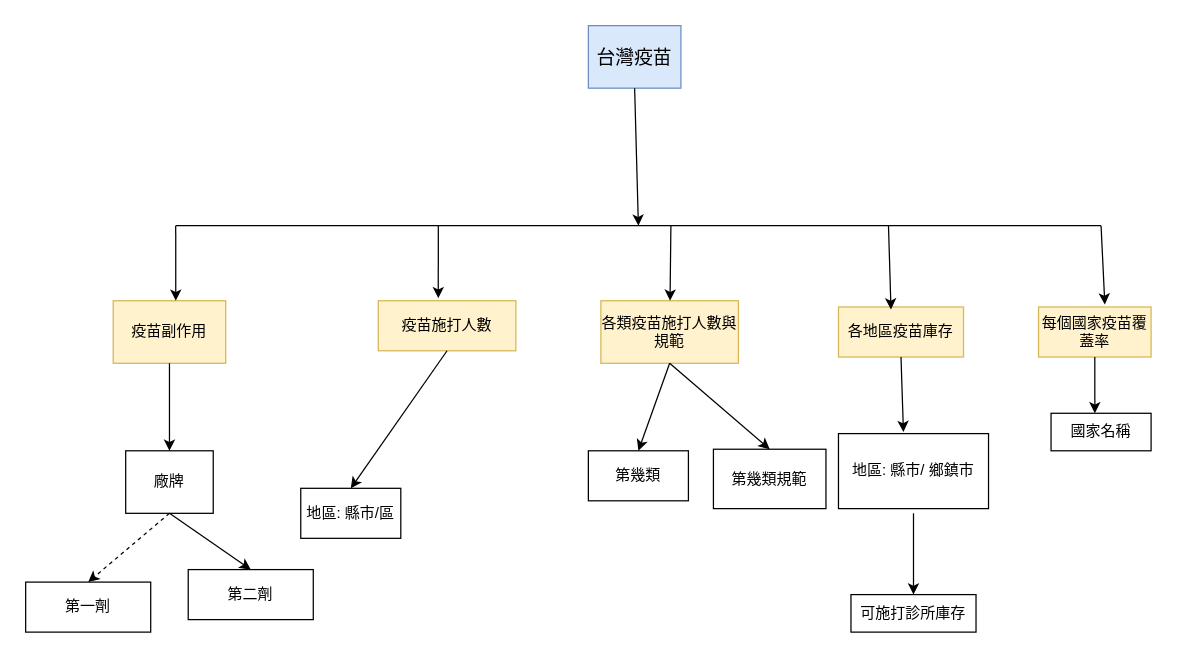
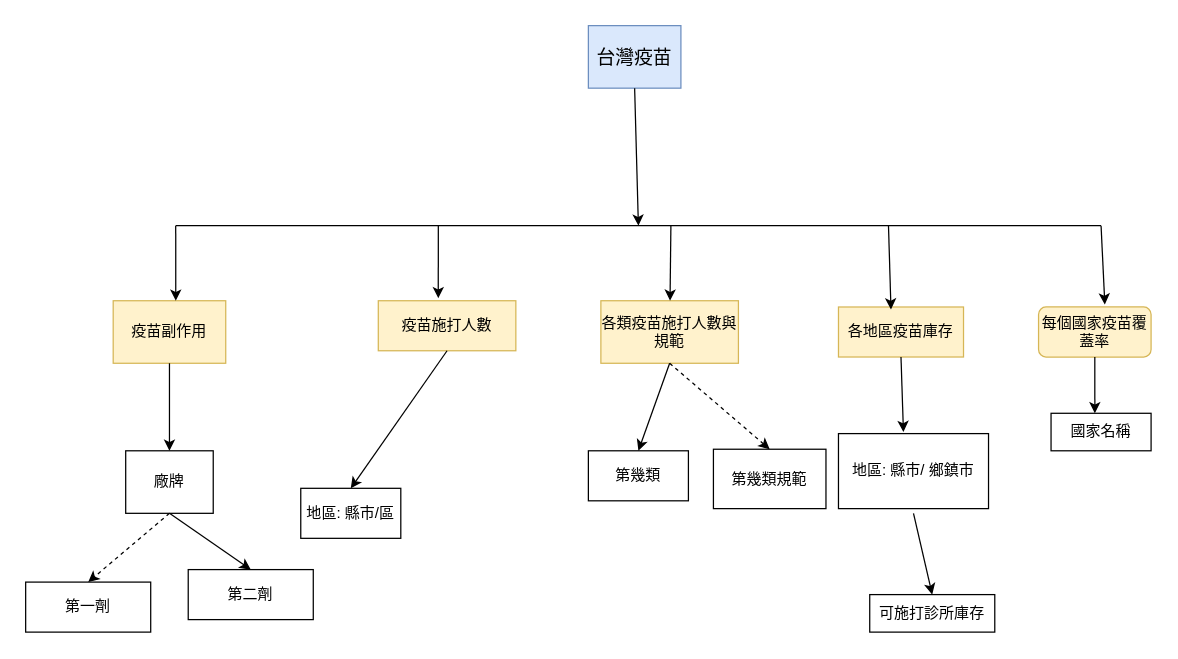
(1094, 332) -> (1094, 332)
(717, 404) -> (717, 404)
(913, 613) -> (932, 613)
